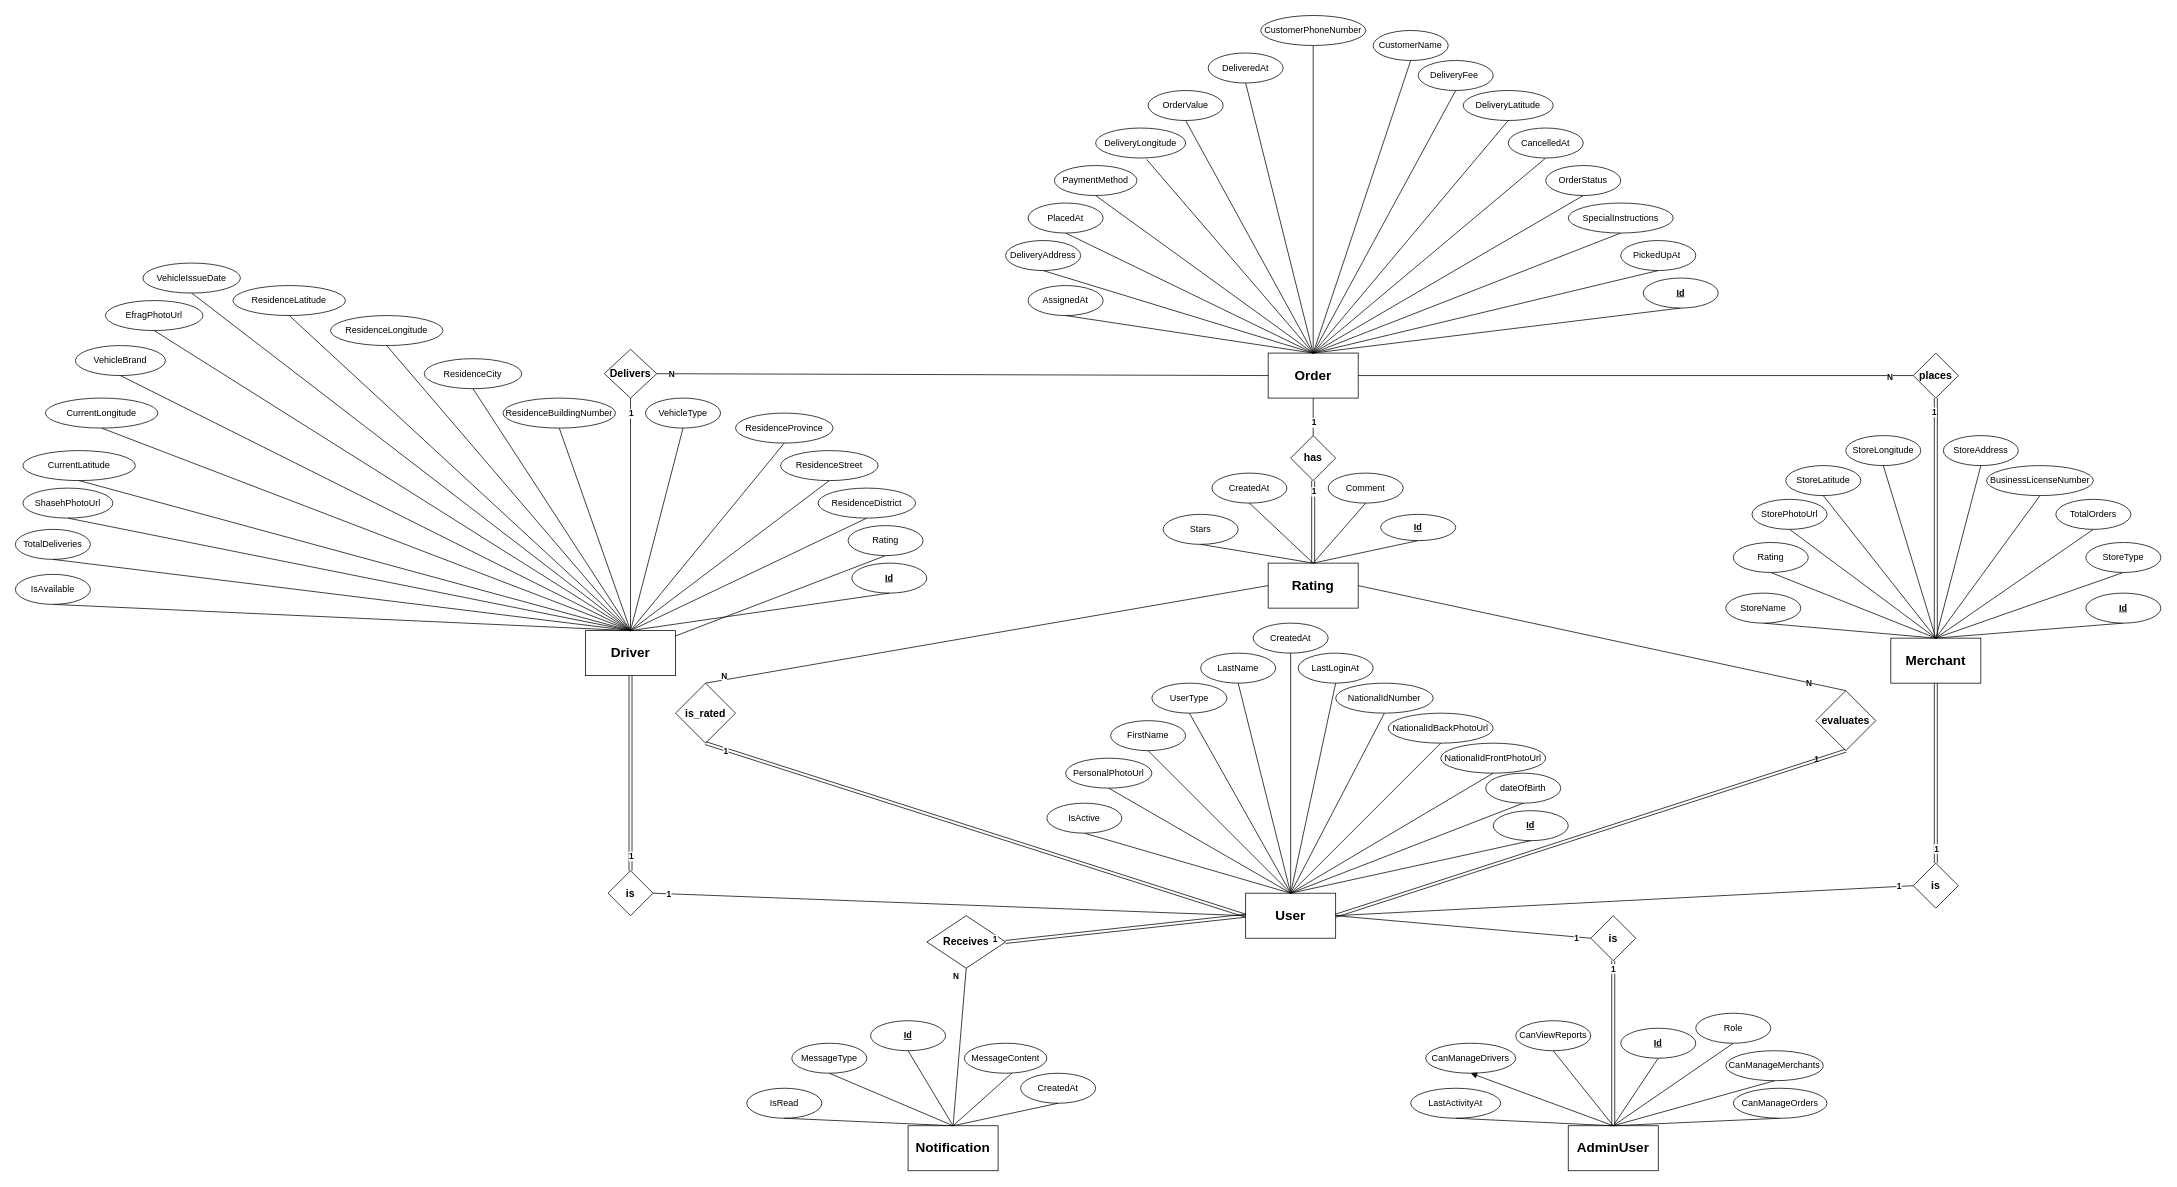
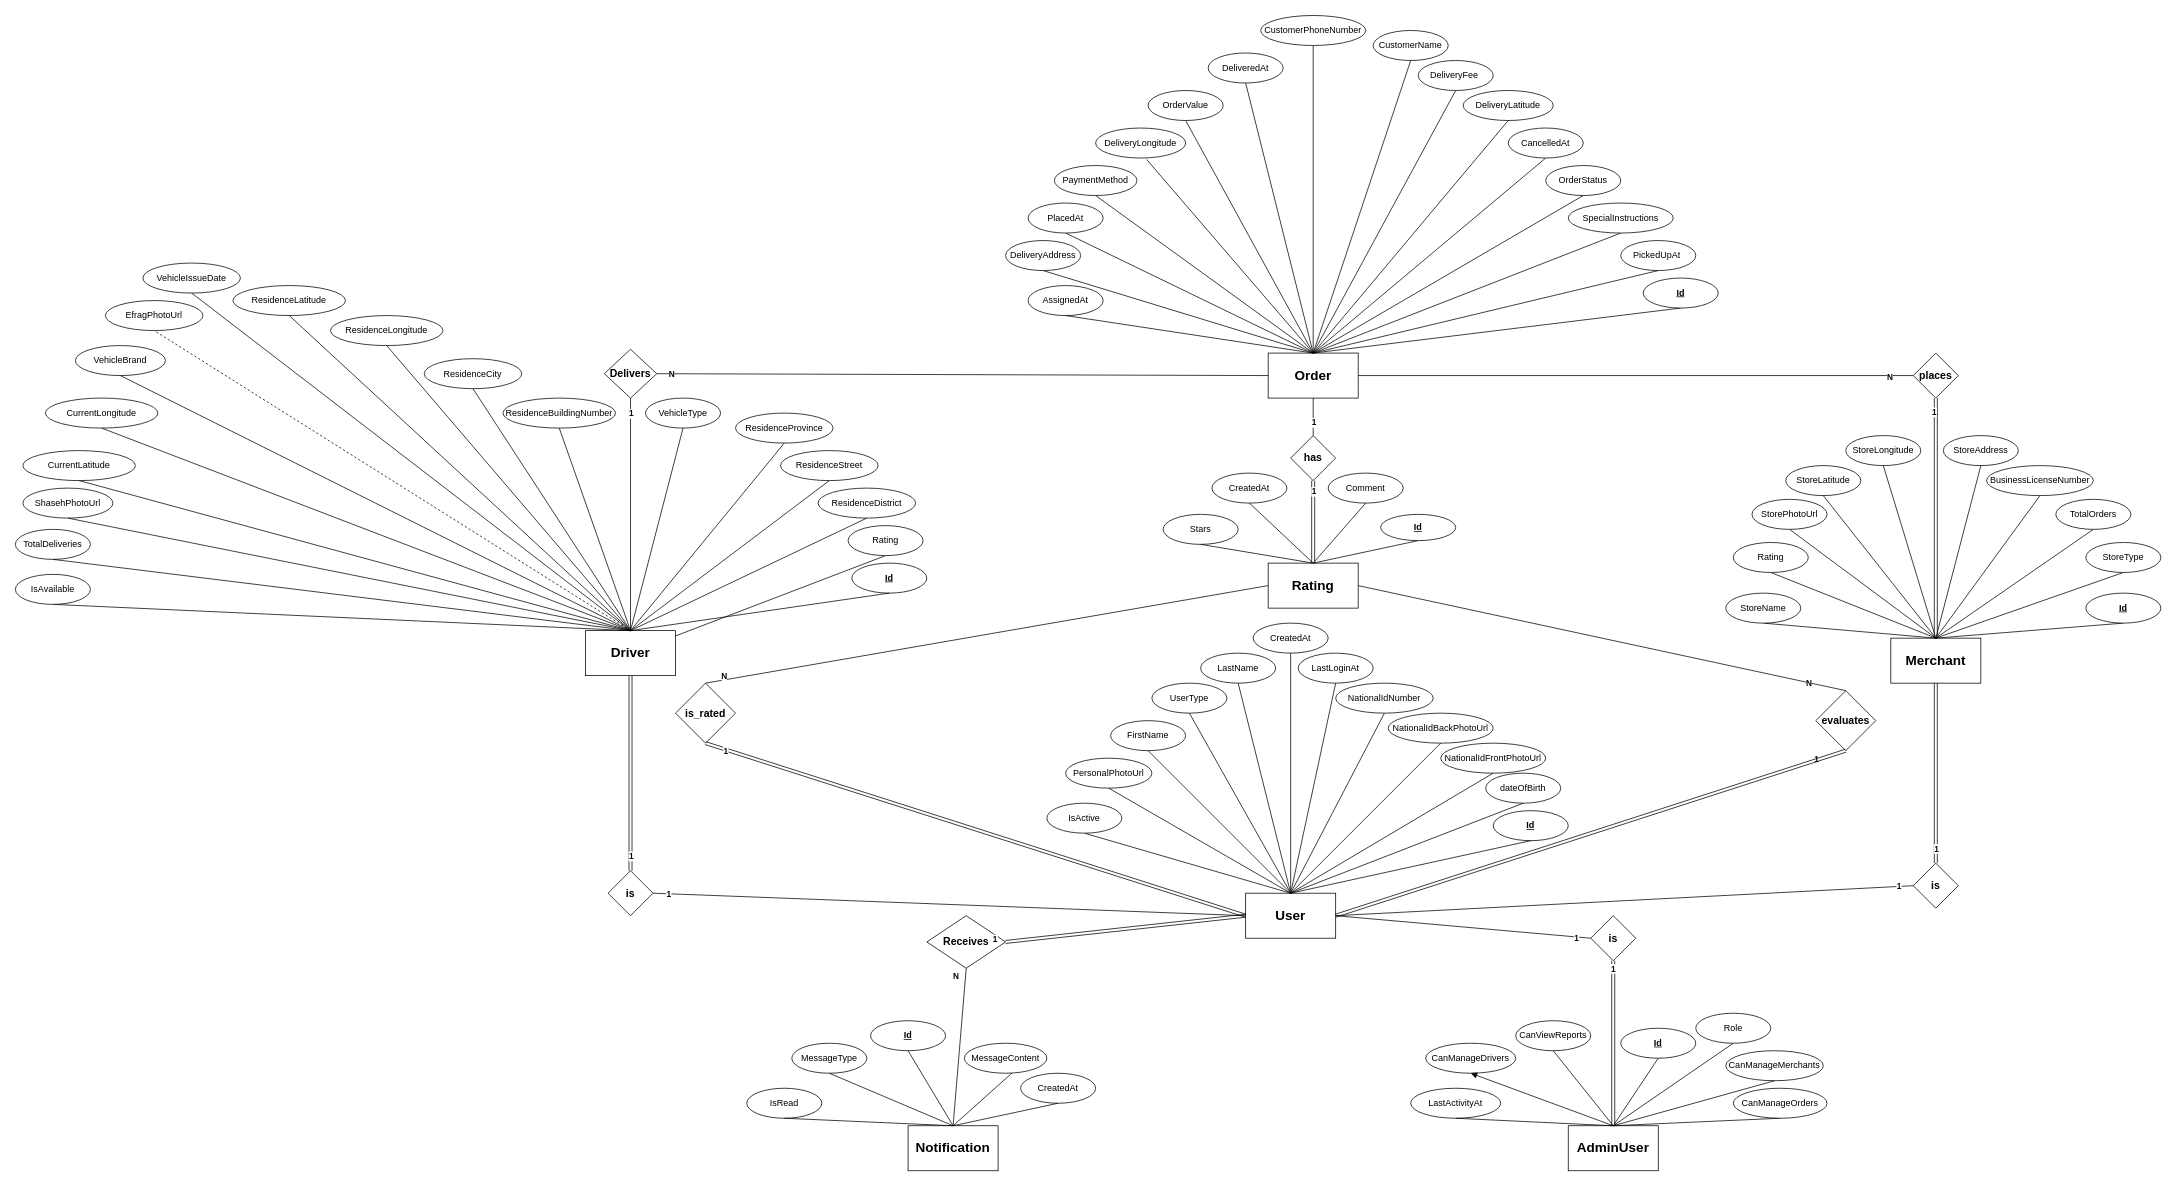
(385, 476) -> (385, 476)
